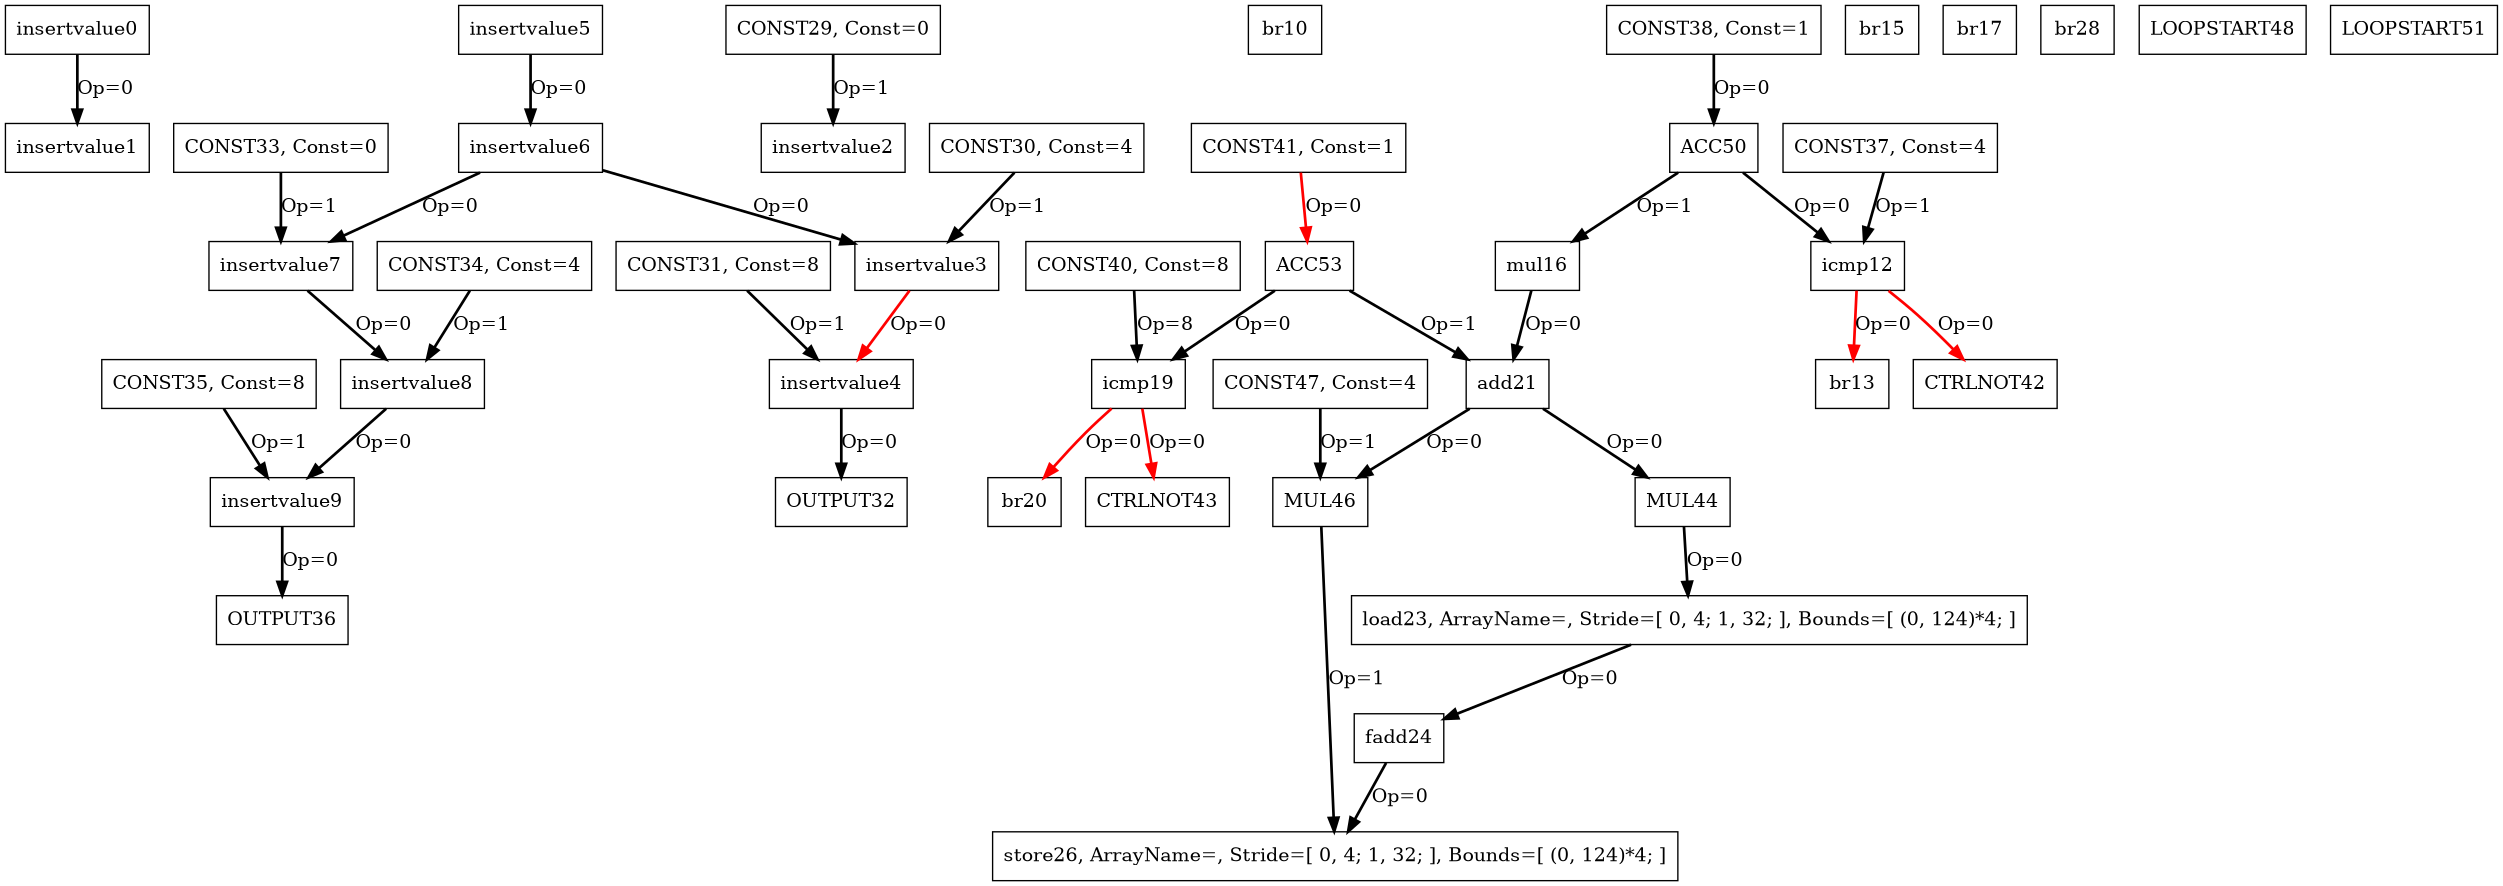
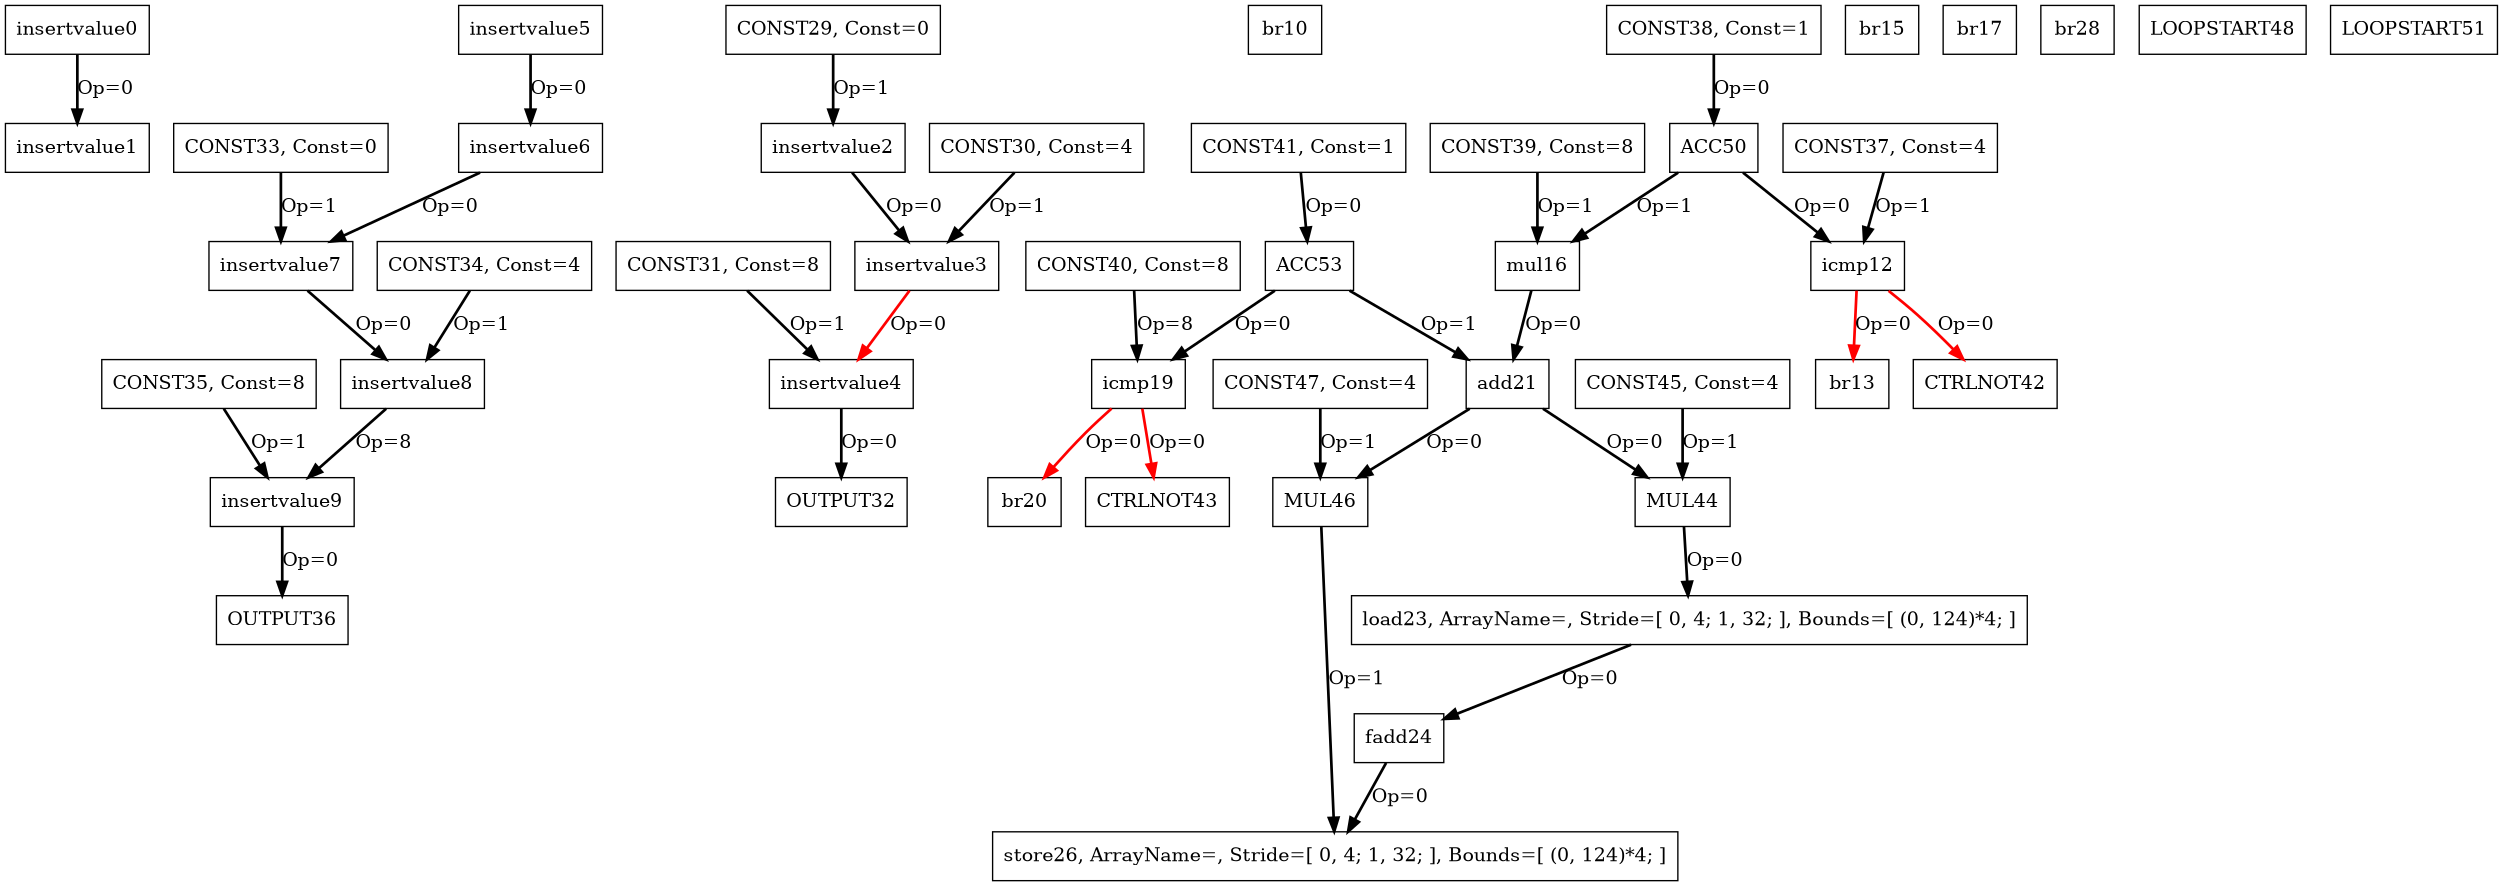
none -> (1537, 148)
(1303, 200) -> (1303, 200)
(722, 205) -> (876, 201)
none -> (1683, 384)
(384, 443) -> (384, 443)
